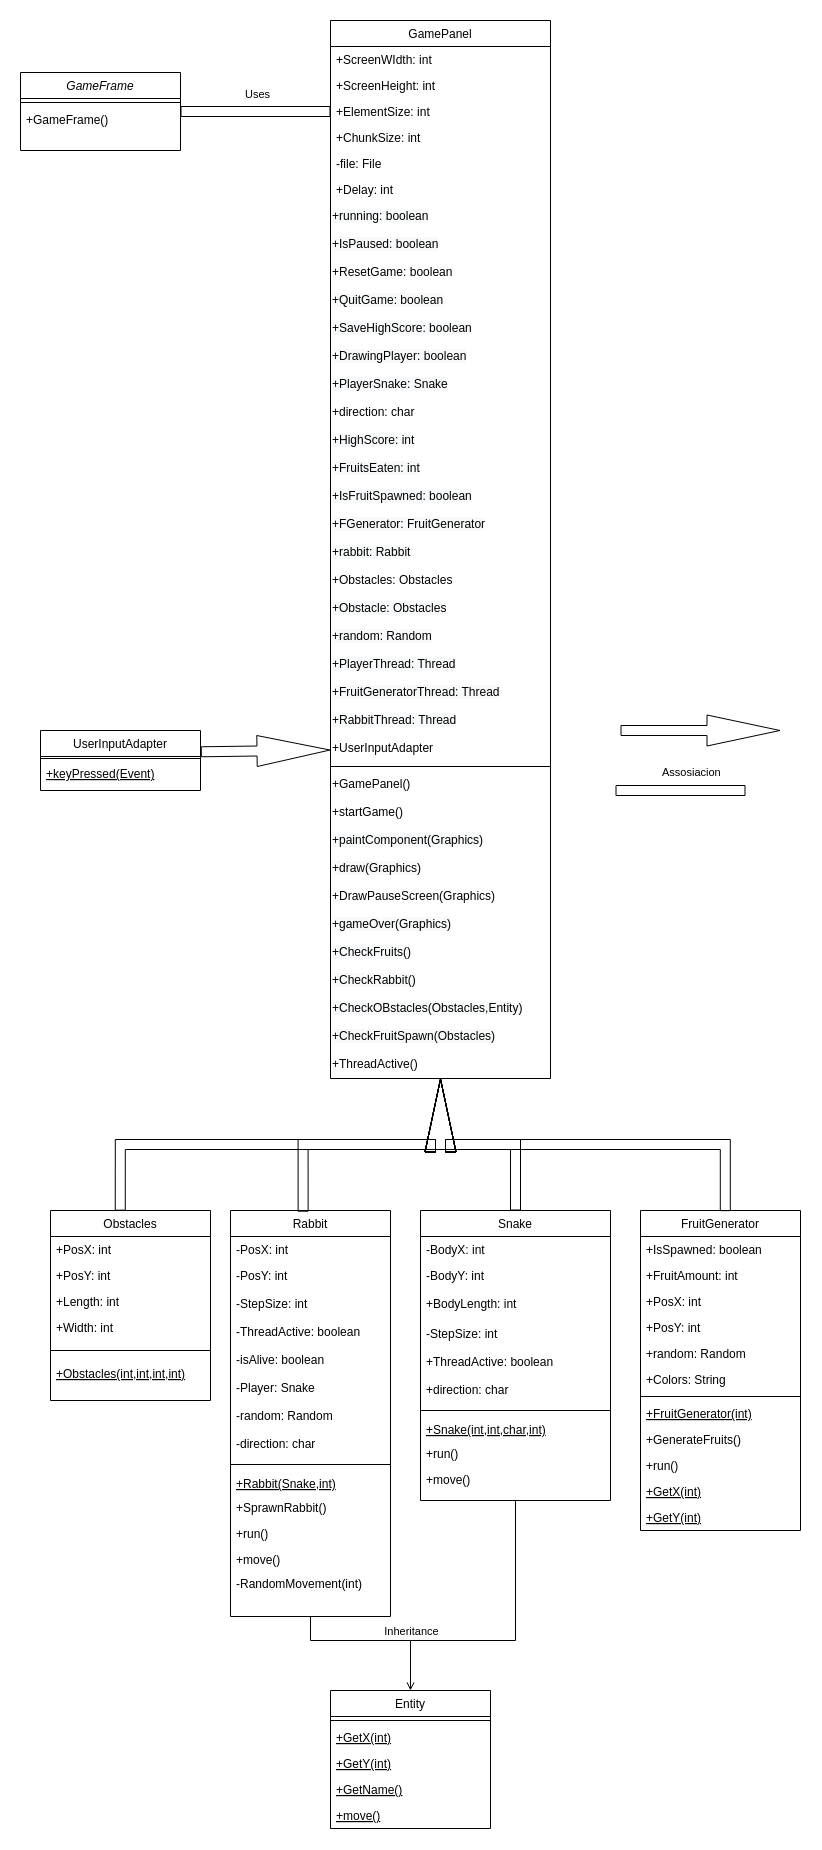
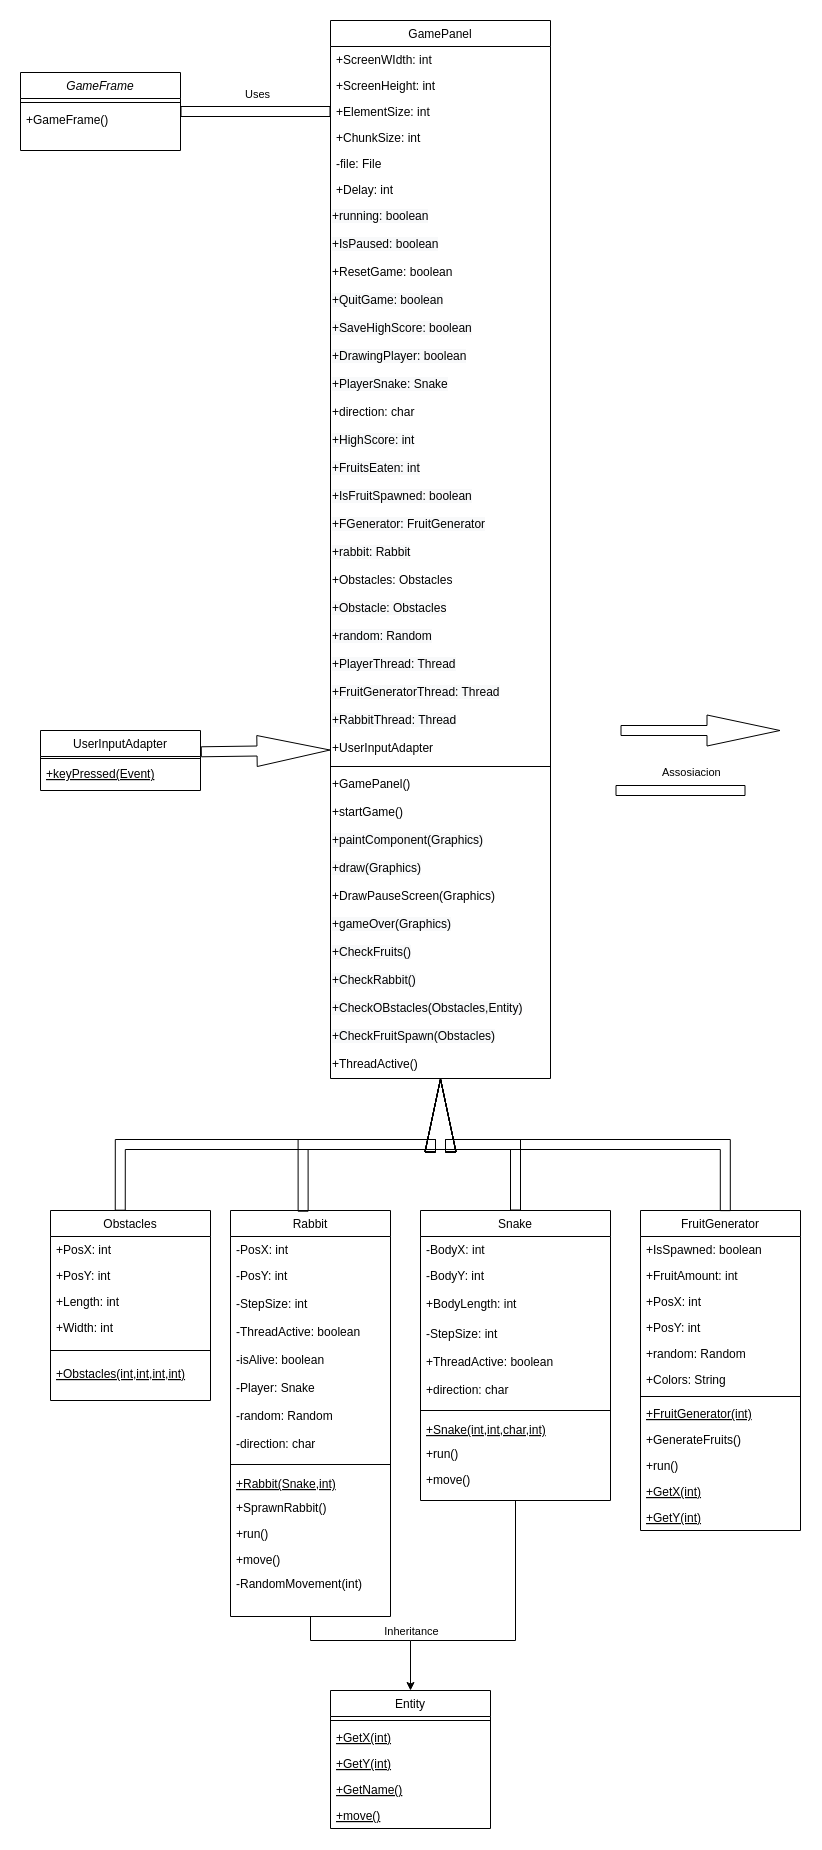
(411, 1684) -> (411, 1682)
